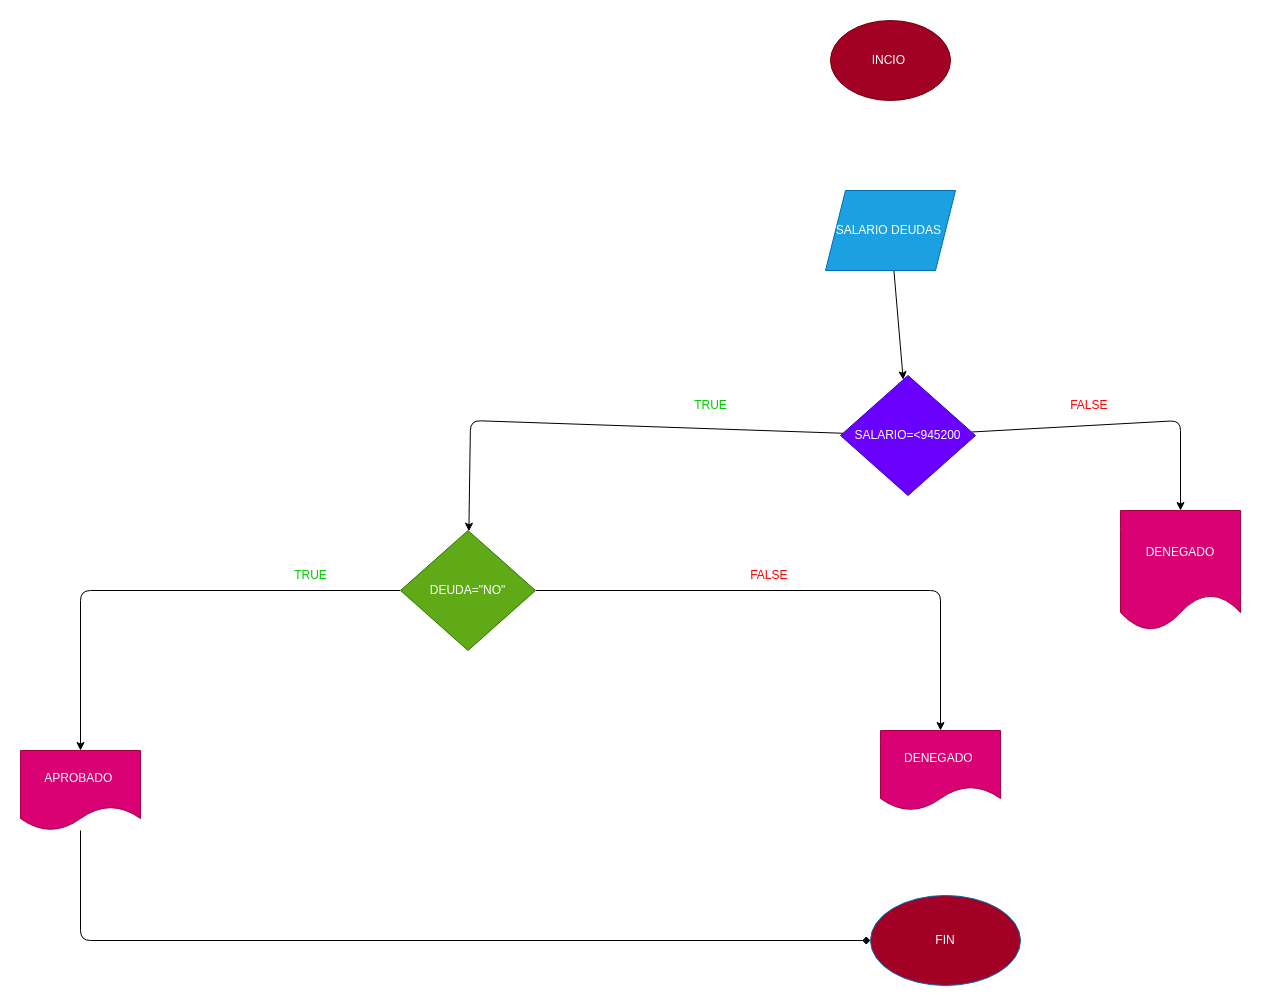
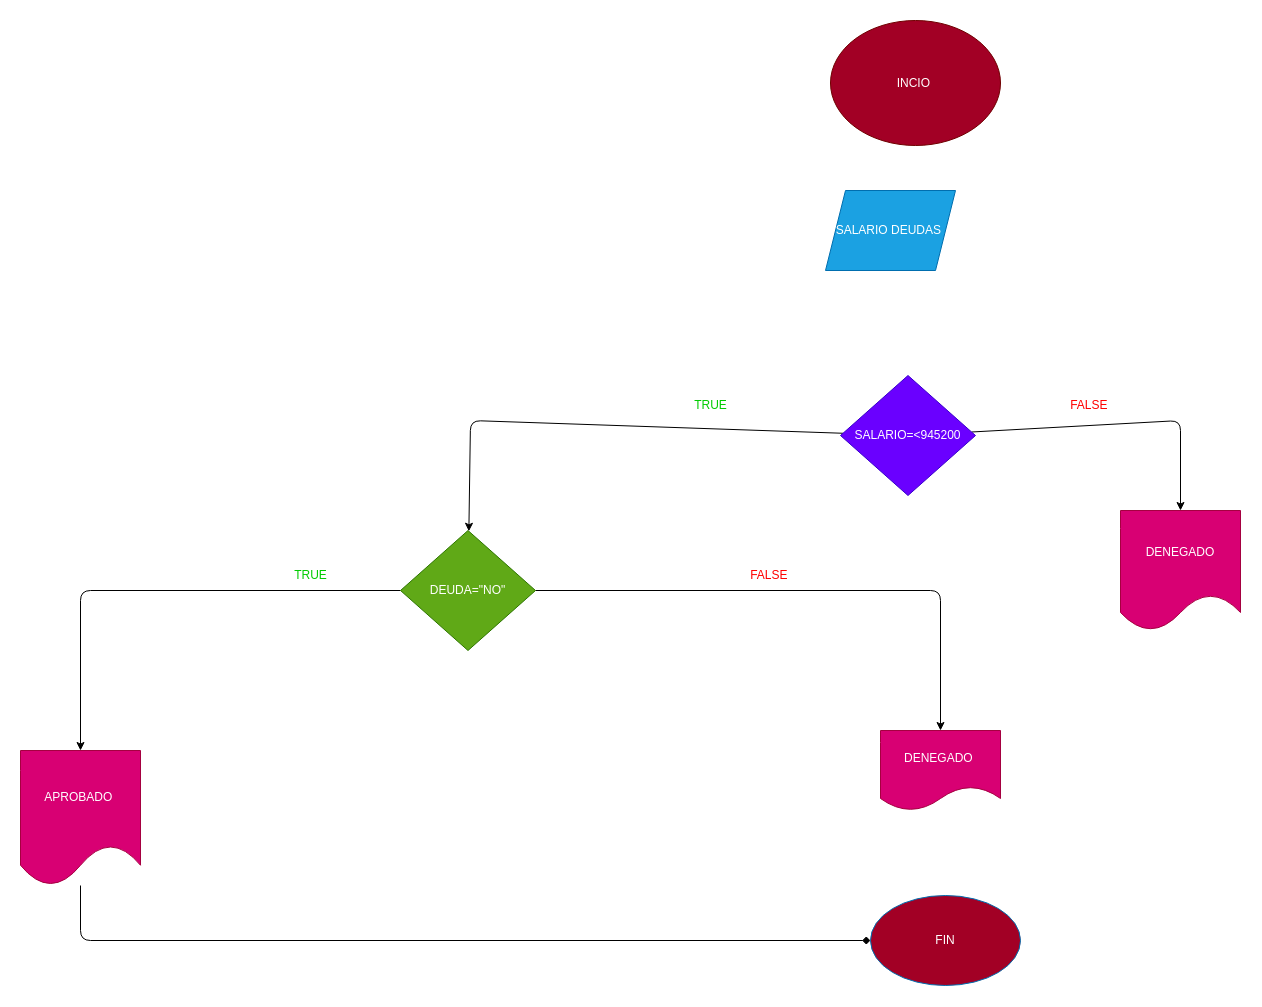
(891, 61) -> (916, 83)
(898, 321) -> none
(81, 791) -> (81, 818)
